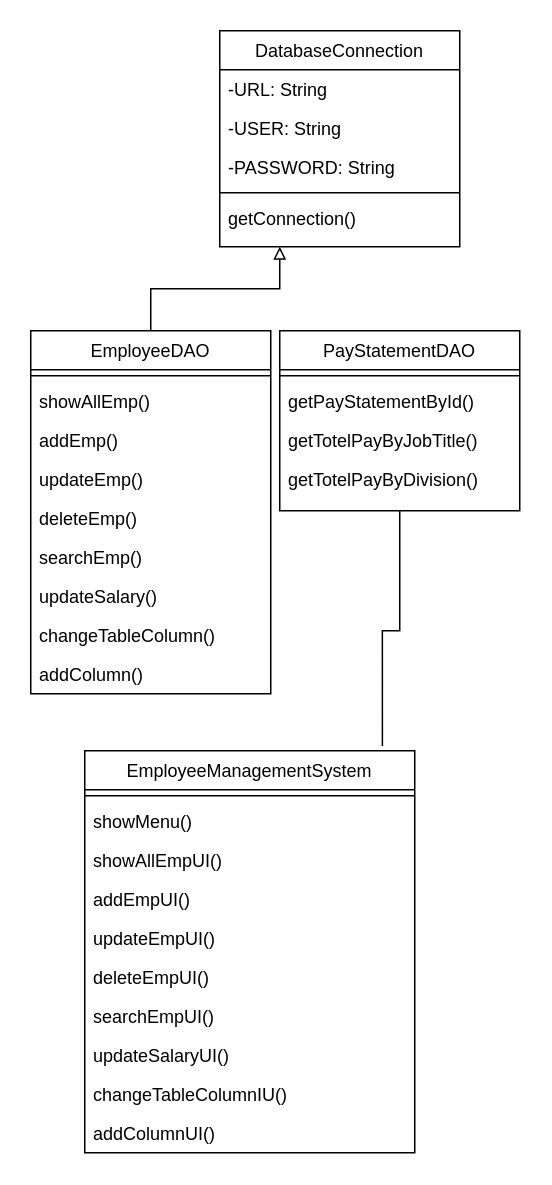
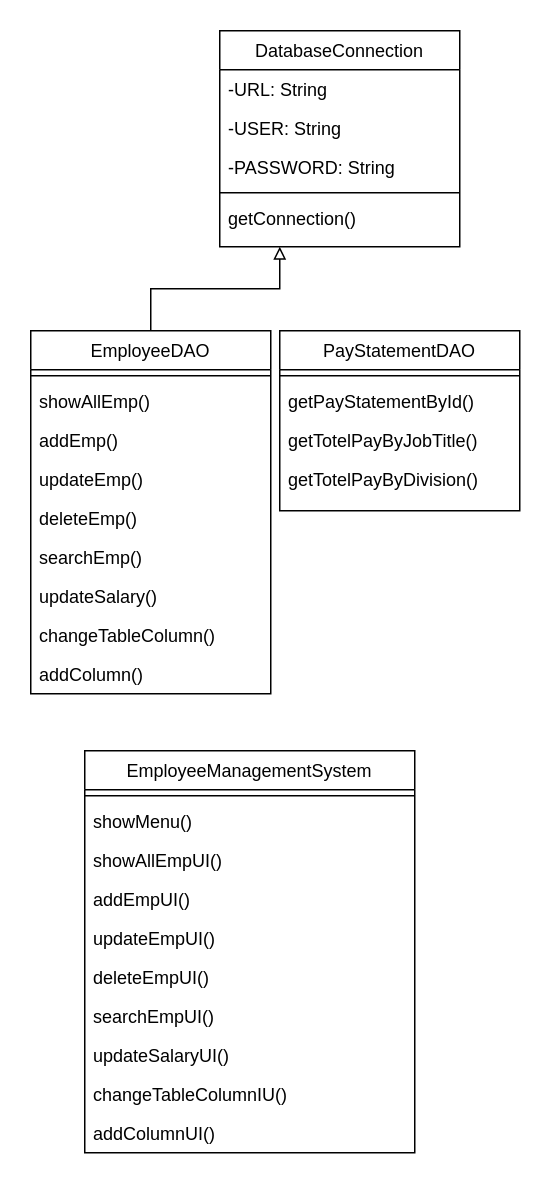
(393, 631) -> none
